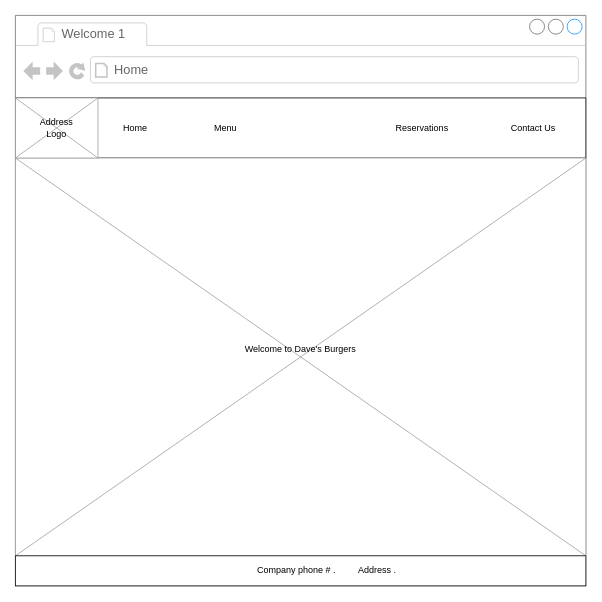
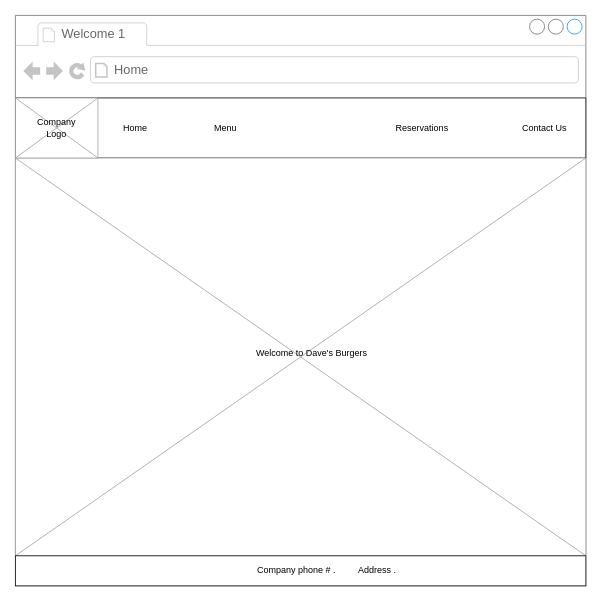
(57, 128) -> (57, 128)
(533, 128) -> (544, 128)
(300, 349) -> (312, 353)
